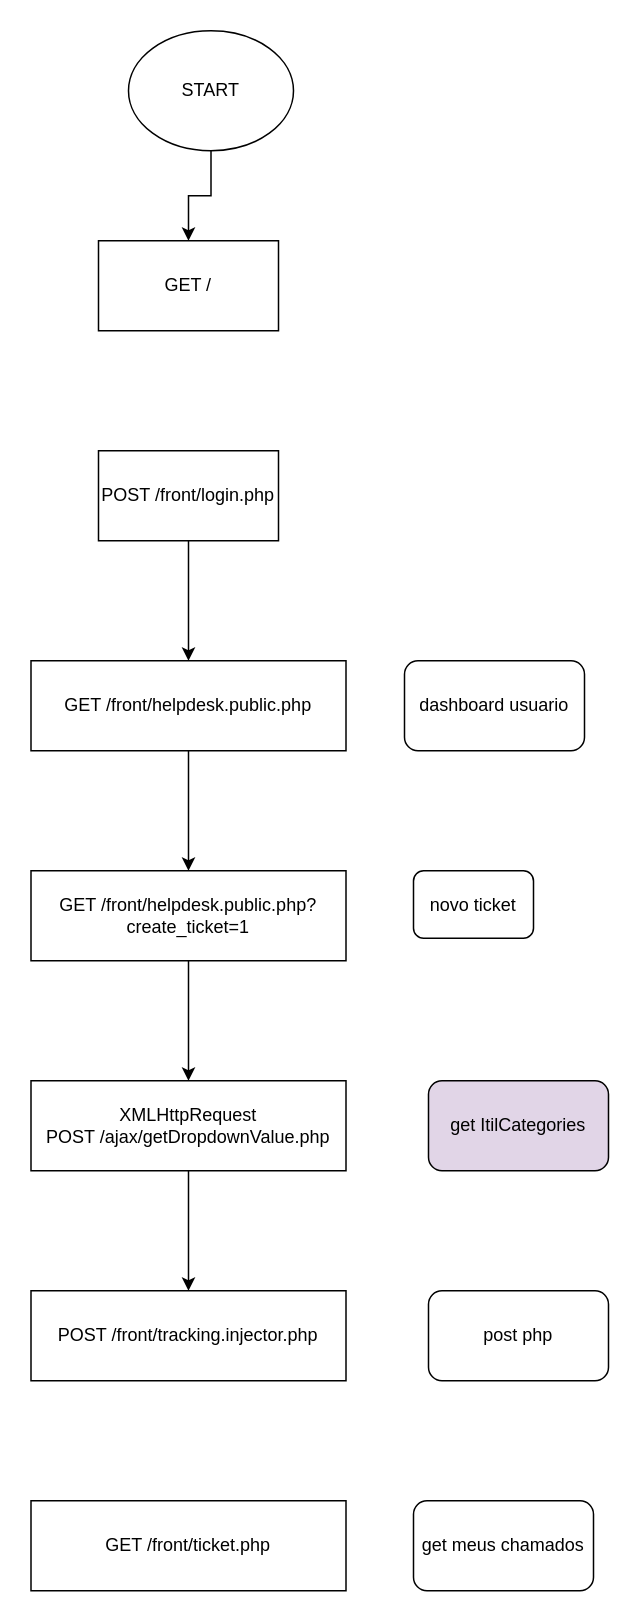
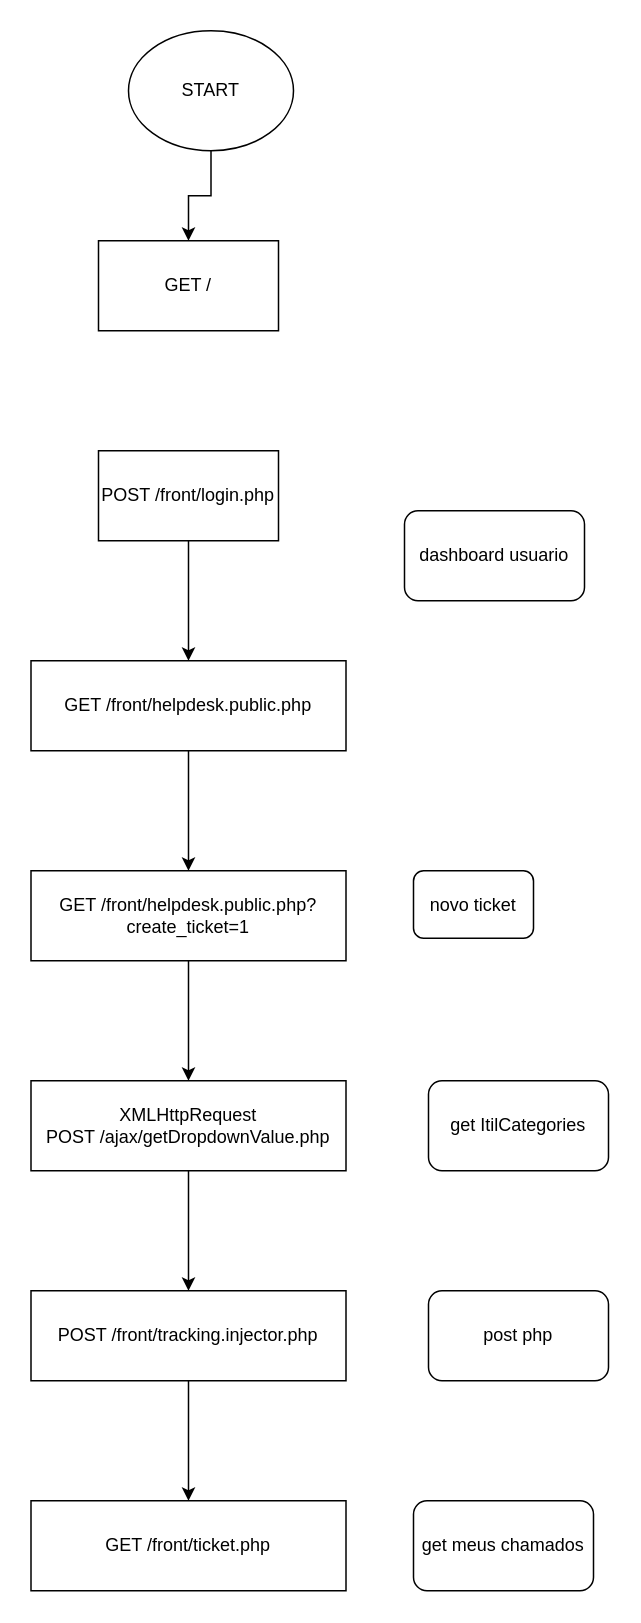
(494, 706) -> (494, 556)
(518, 1126) -> (518, 1126)
none -> (188, 1436)
